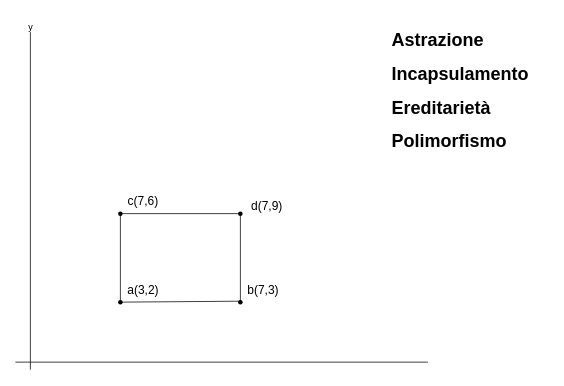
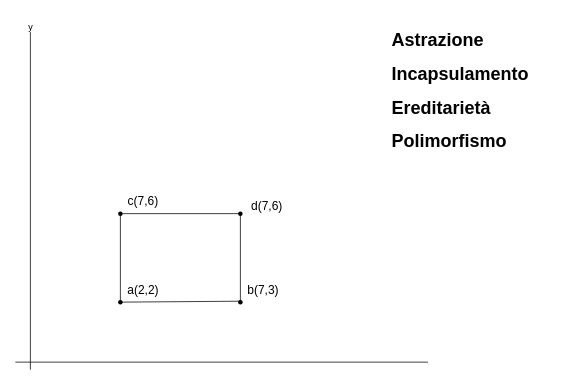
(267, 205) -> (267, 205)
(143, 289) -> (143, 289)
